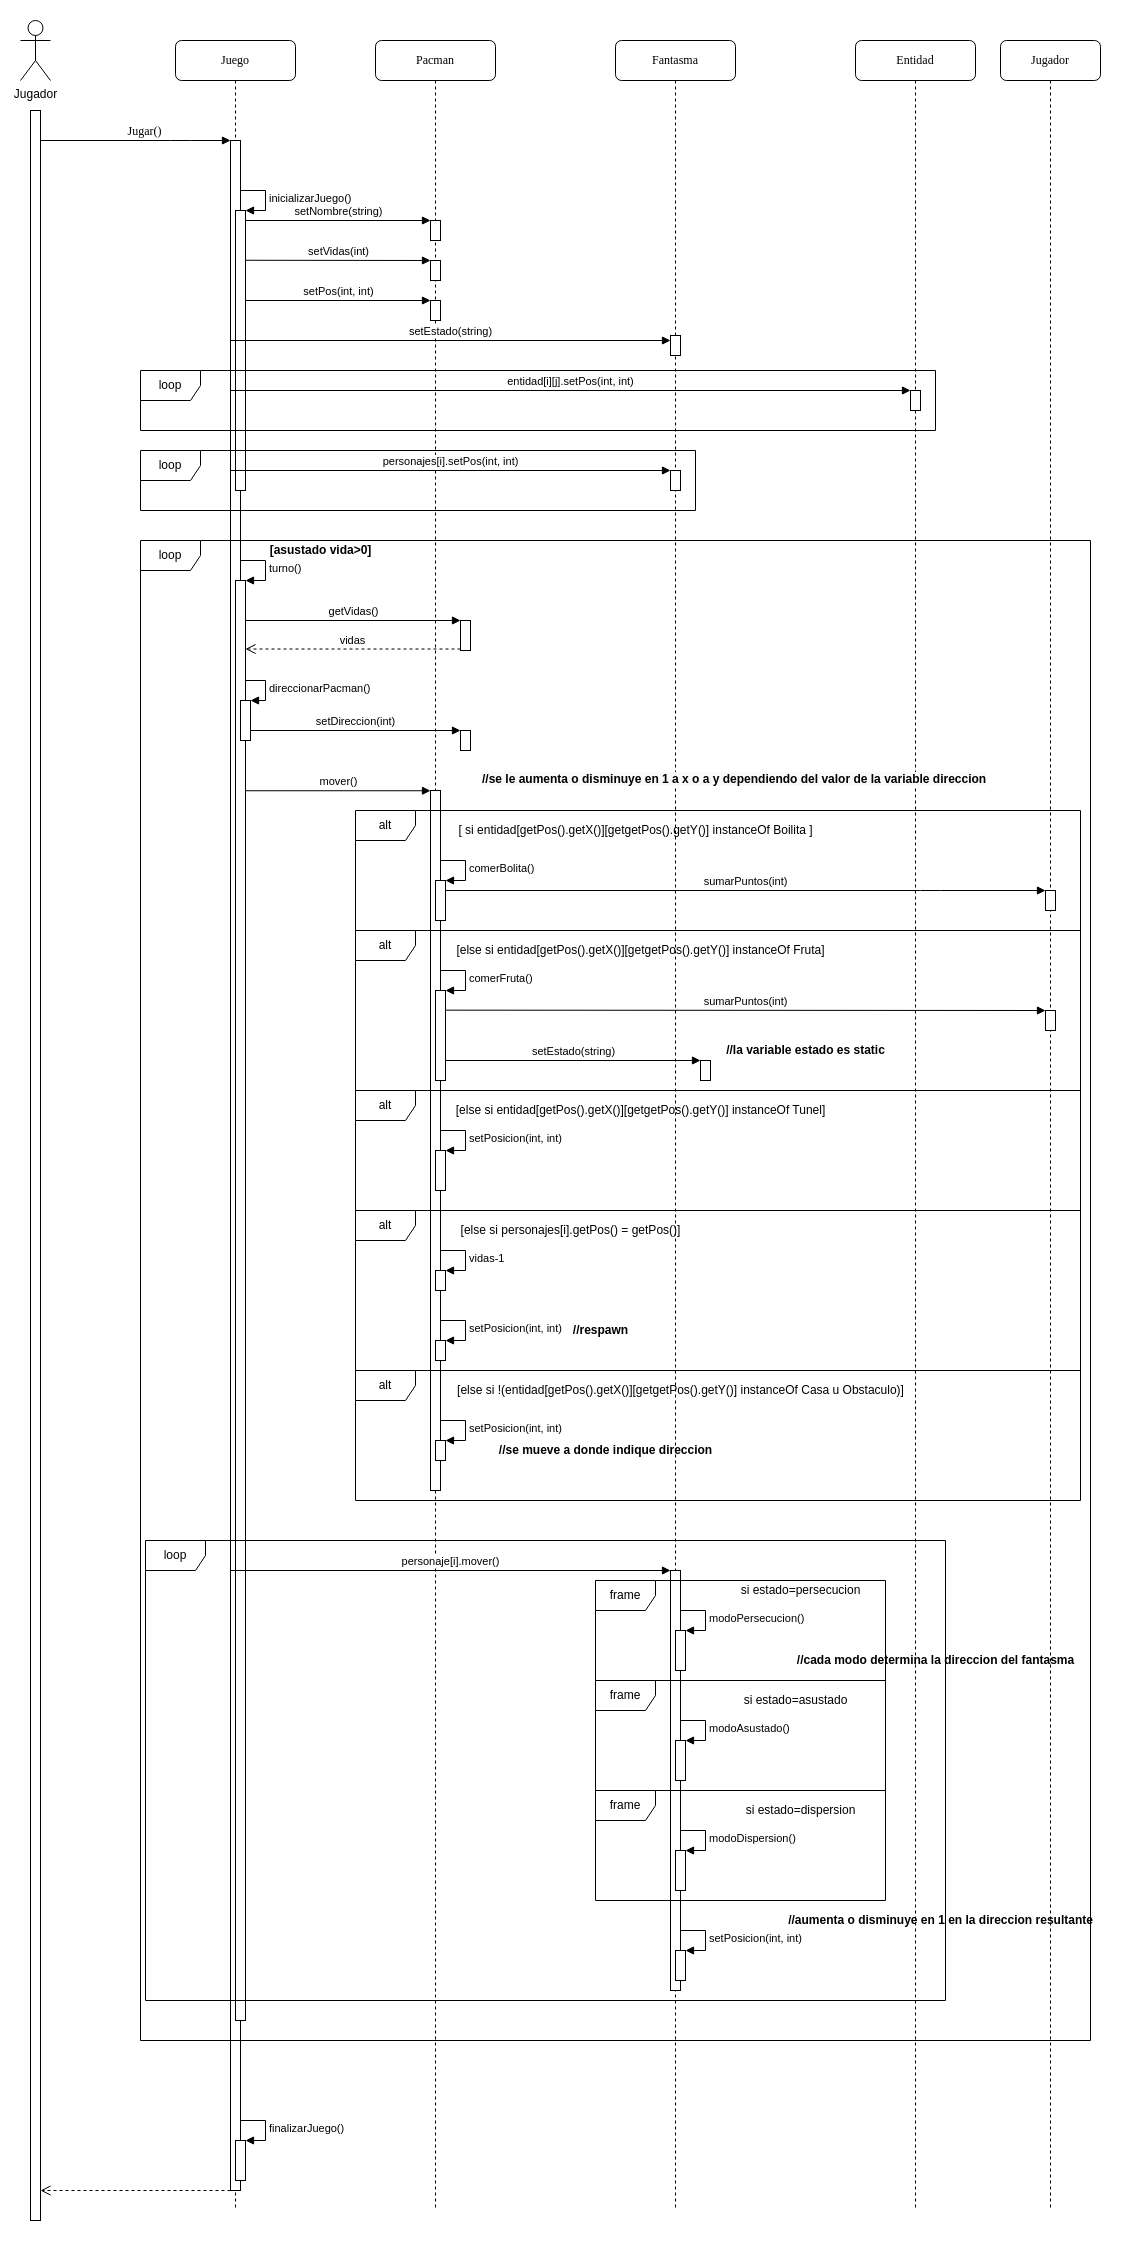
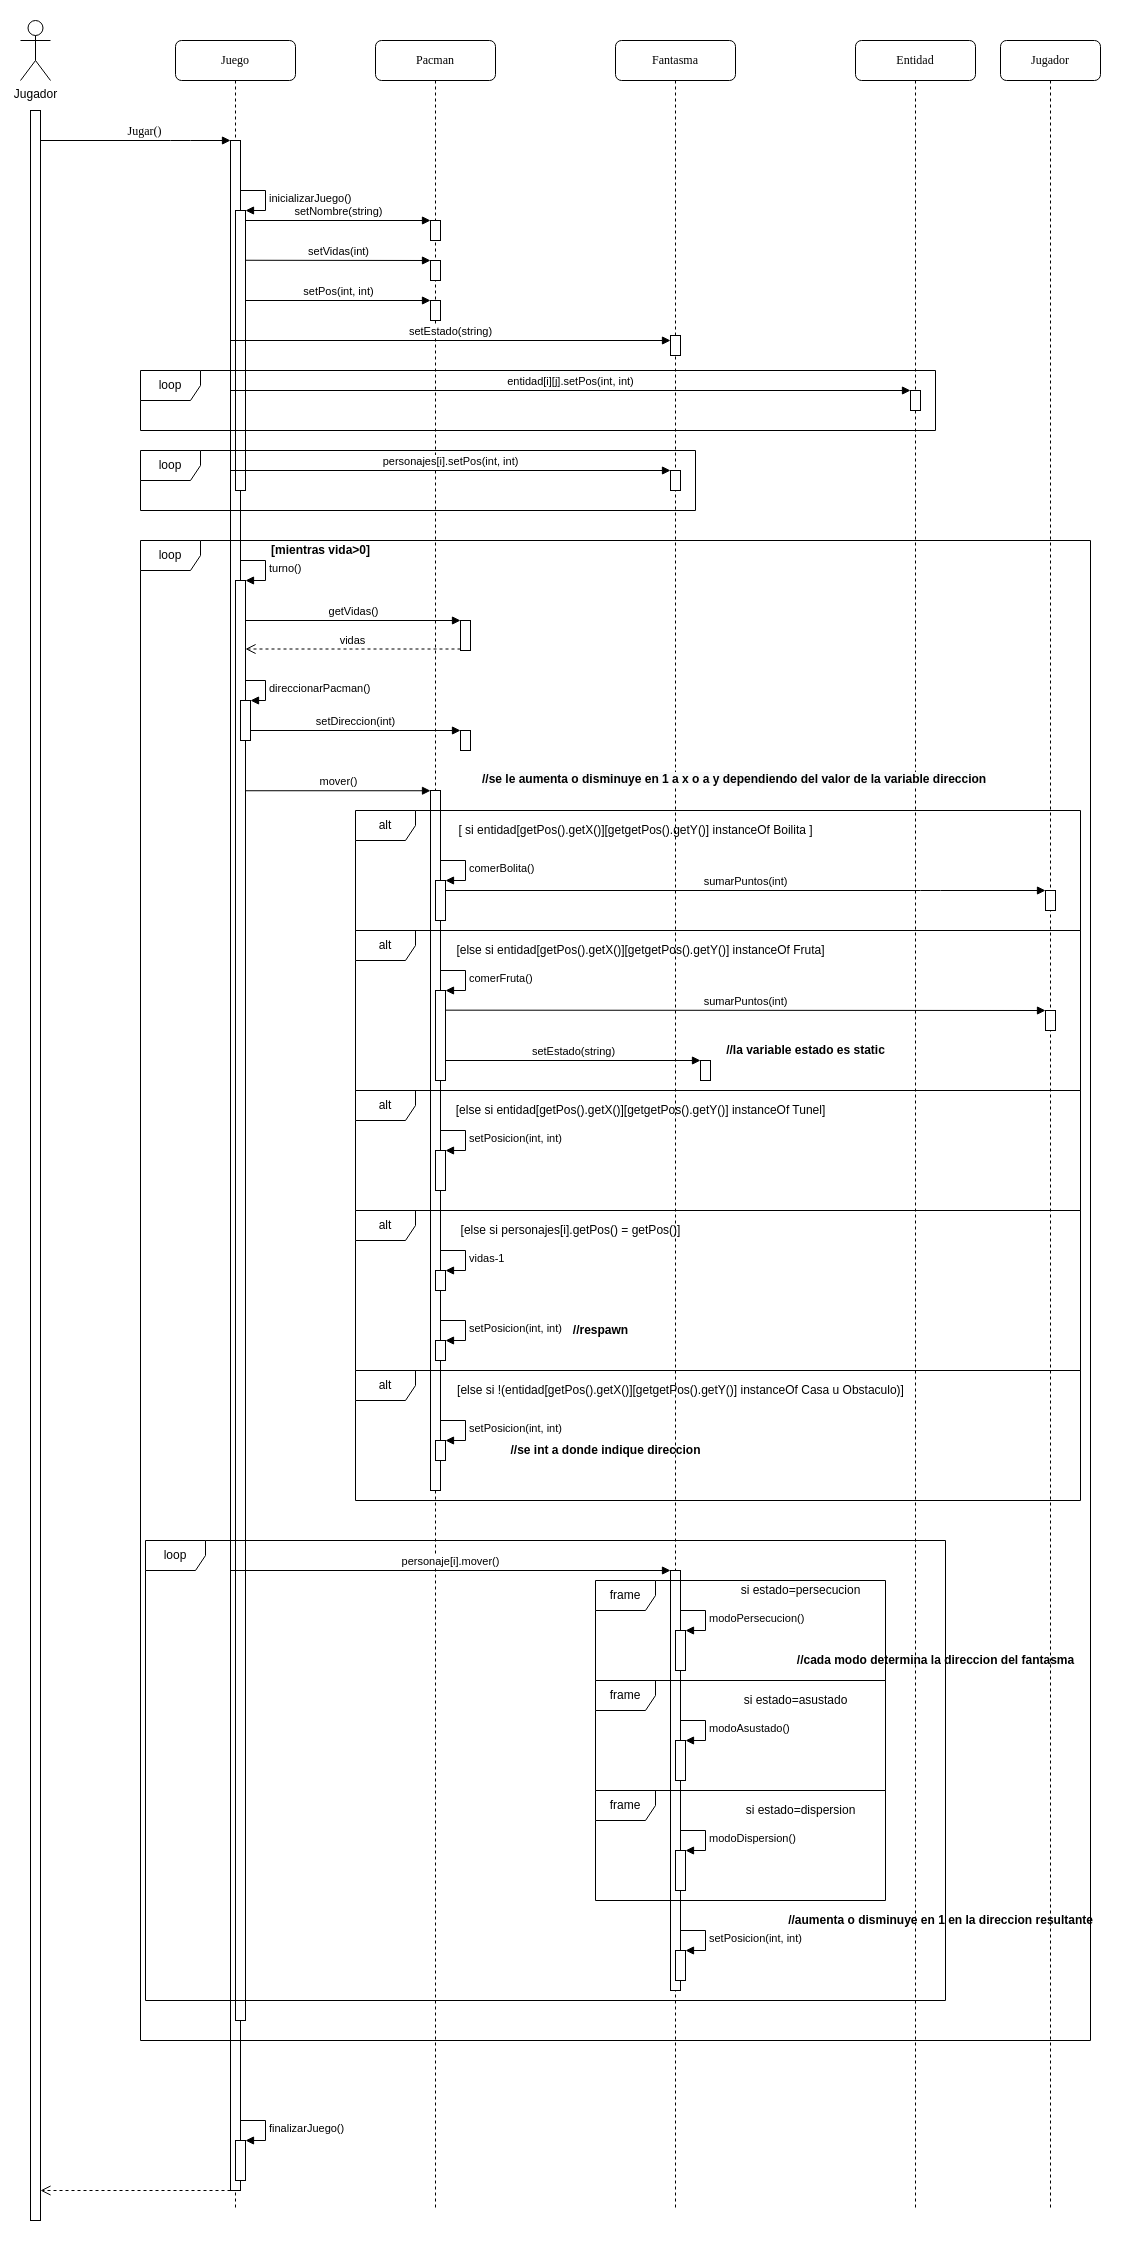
(321, 551) -> (321, 551)
(606, 1451) -> (606, 1451)
